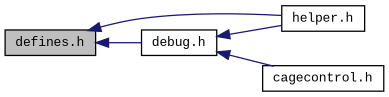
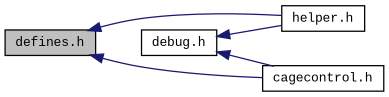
(125, 43) -> (182, 72)
